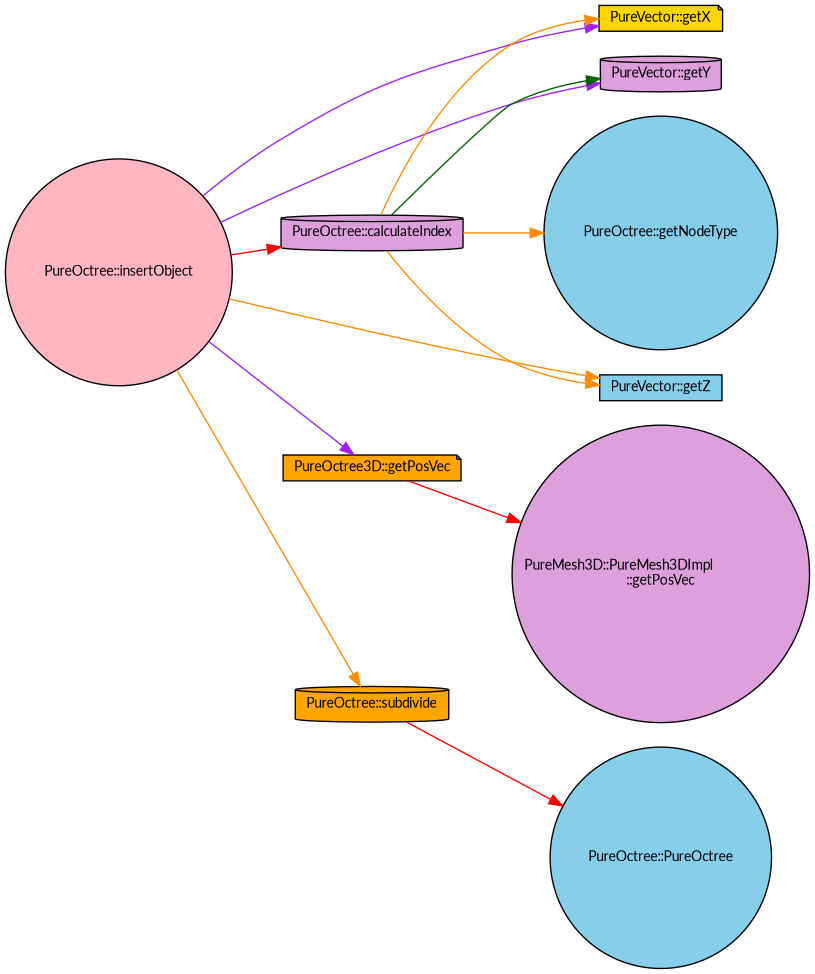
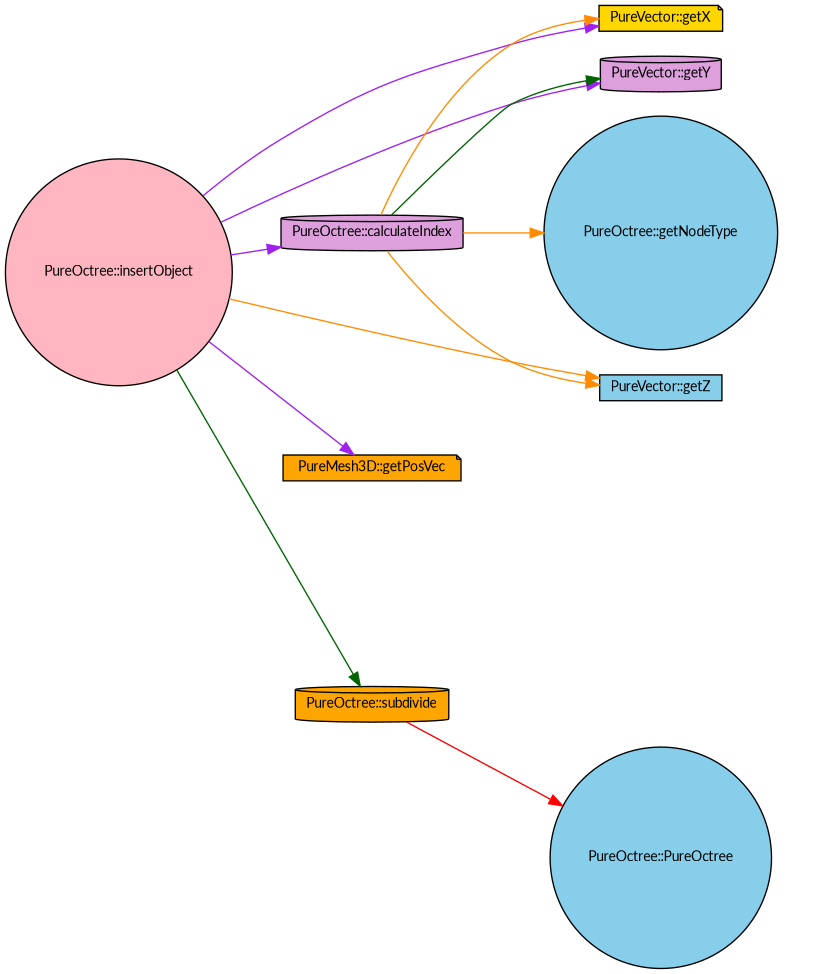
(249, 252) -> (249, 252)
(372, 468) -> (372, 468)
(265, 522) -> (265, 522)
(661, 574) -> none
